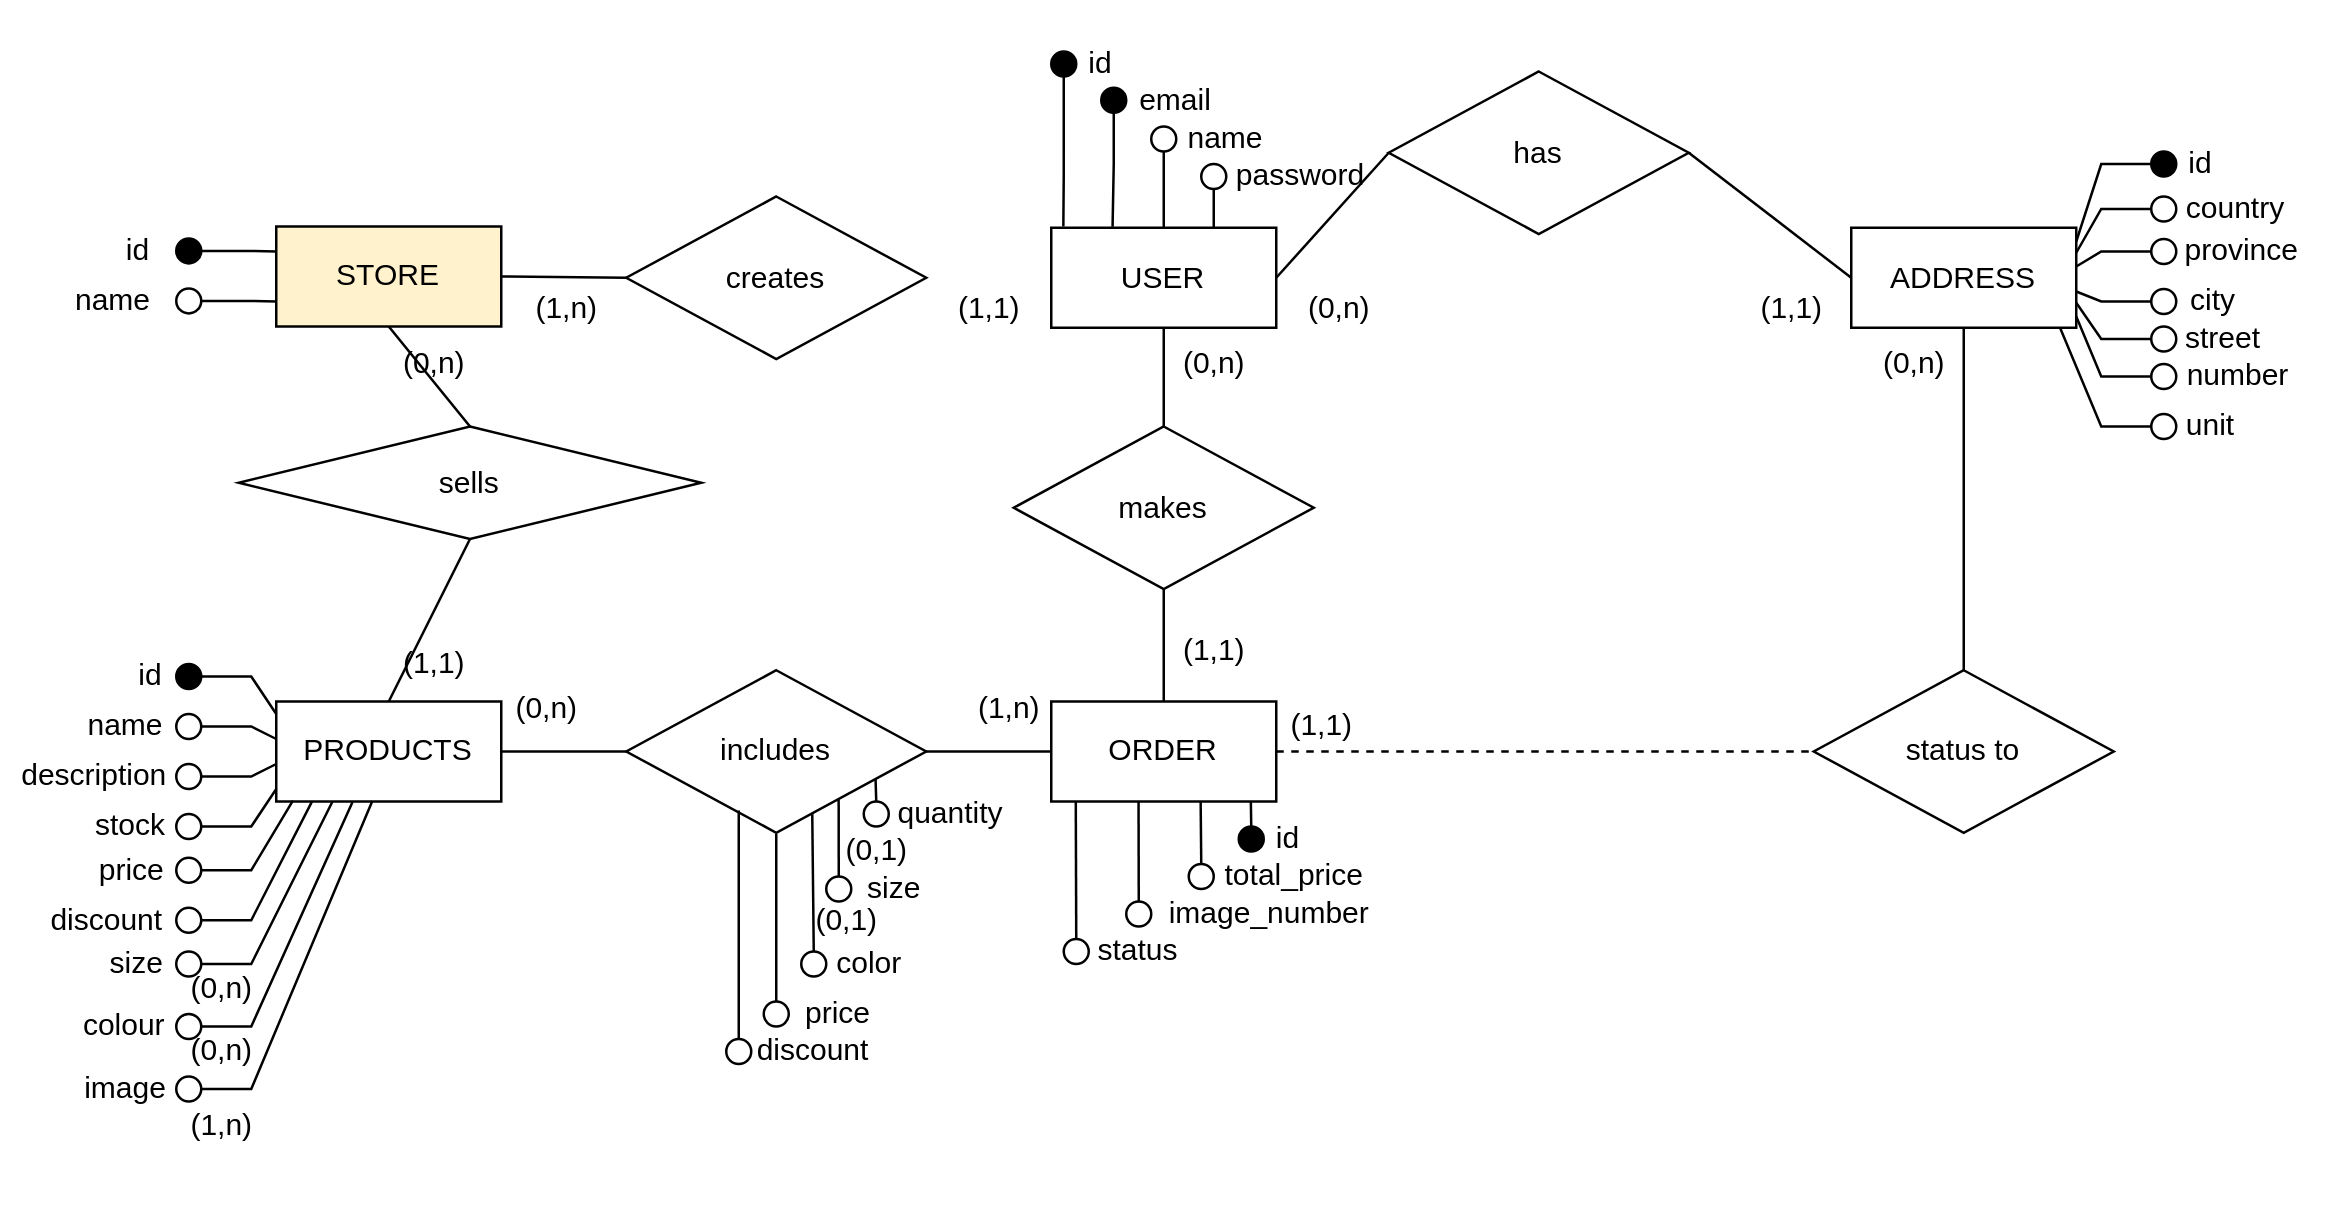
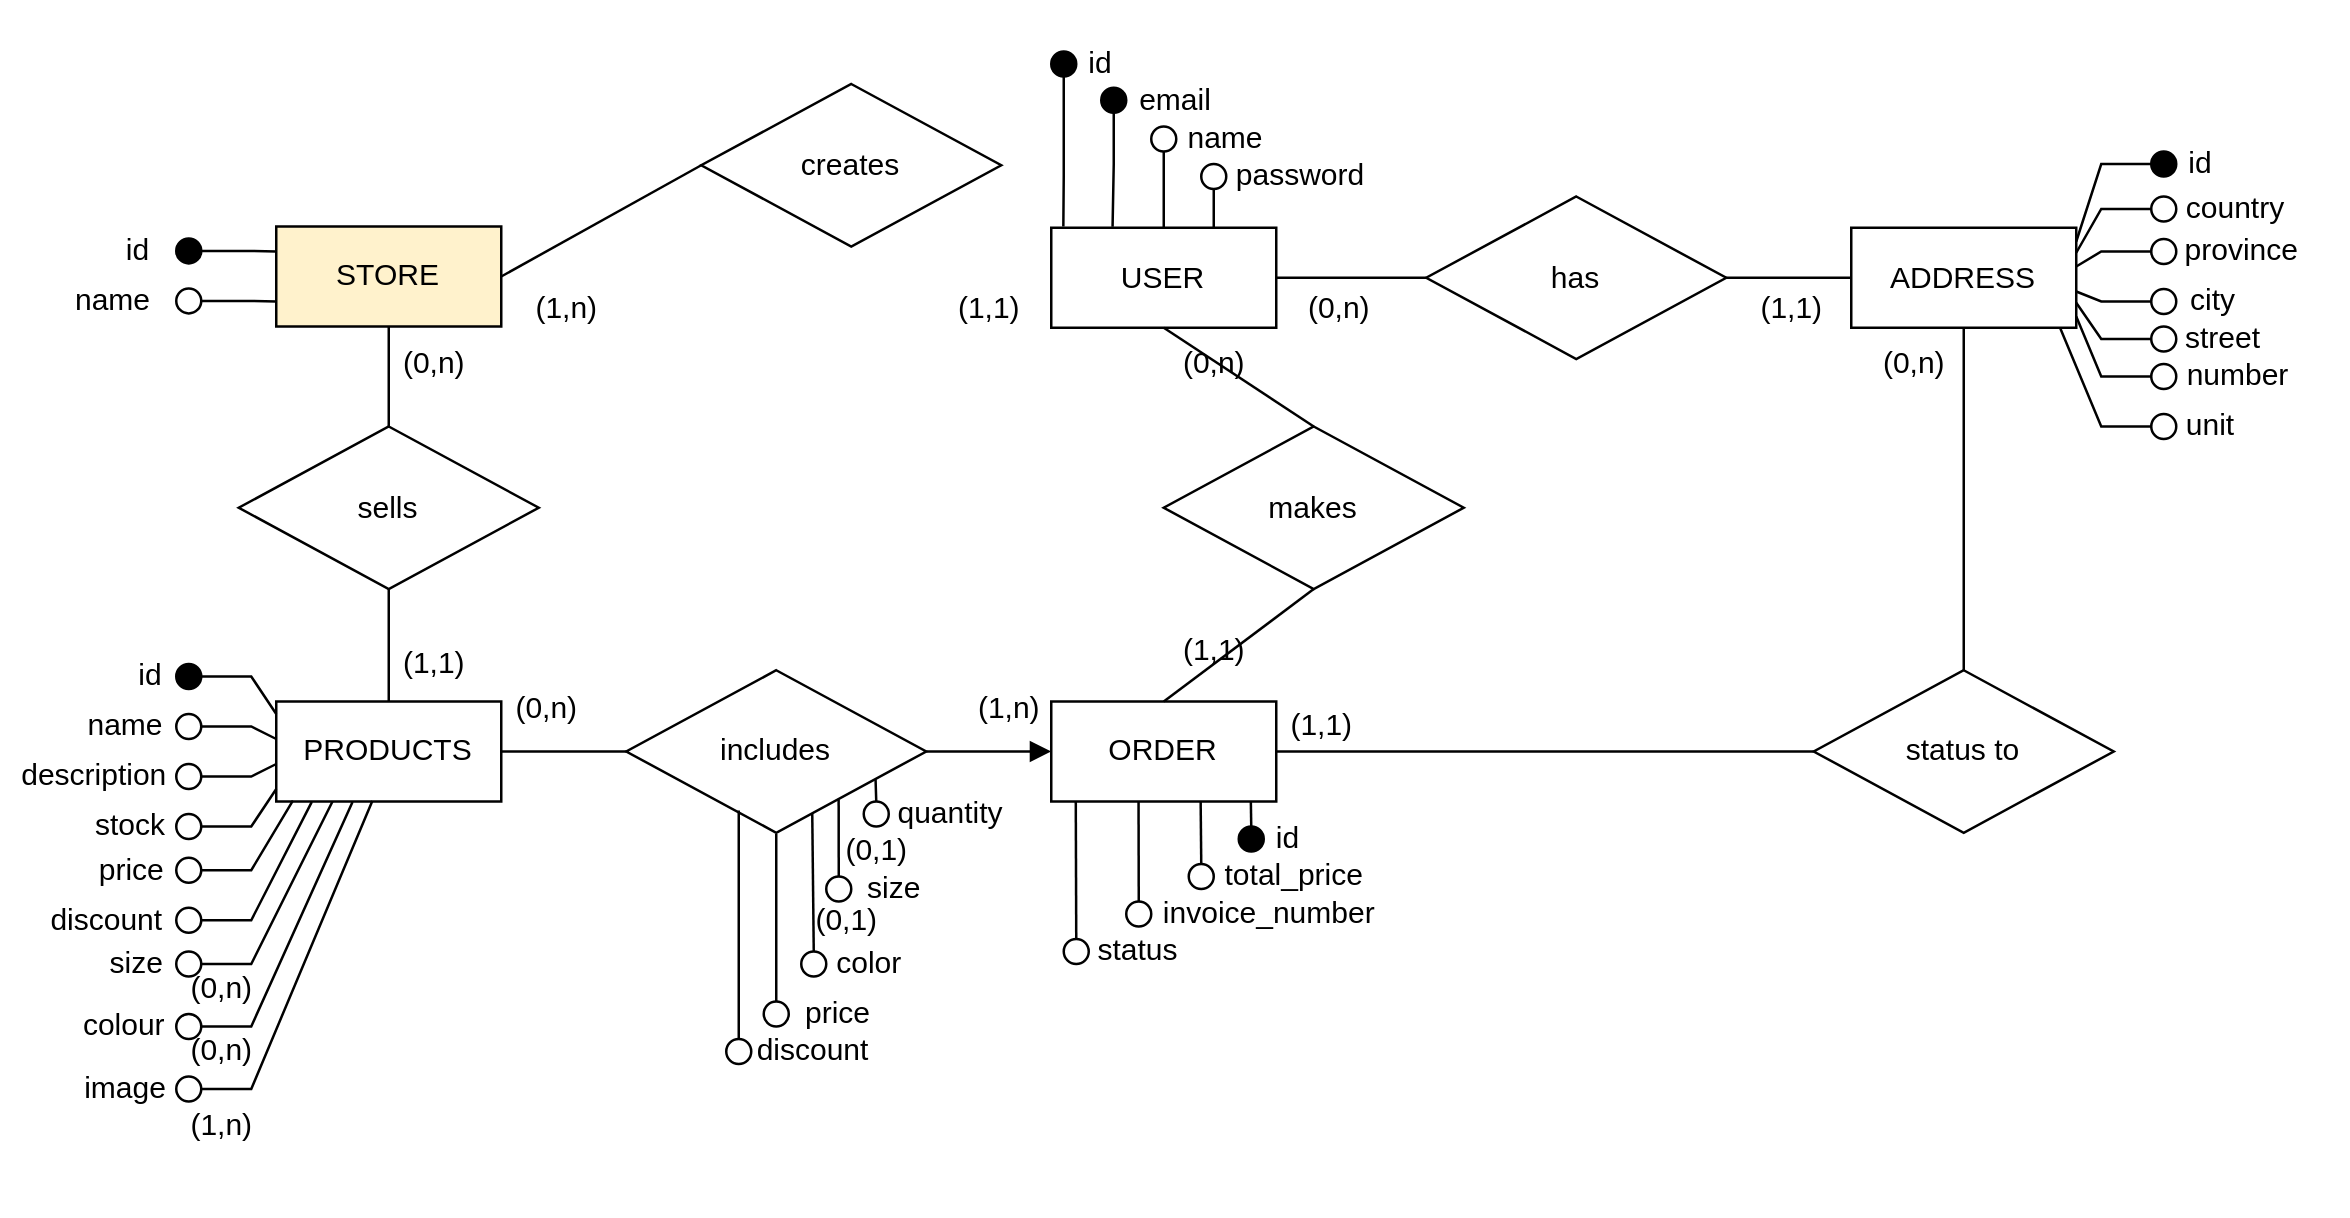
(1539, 153) -> (1576, 278)
(776, 278) -> (851, 165)
(470, 483) -> (389, 508)
(1164, 508) -> (1314, 508)
(1038, 751) -> (1029, 751)
(1547, 751) -> (1547, 751)
(1270, 914) -> (1270, 914)
